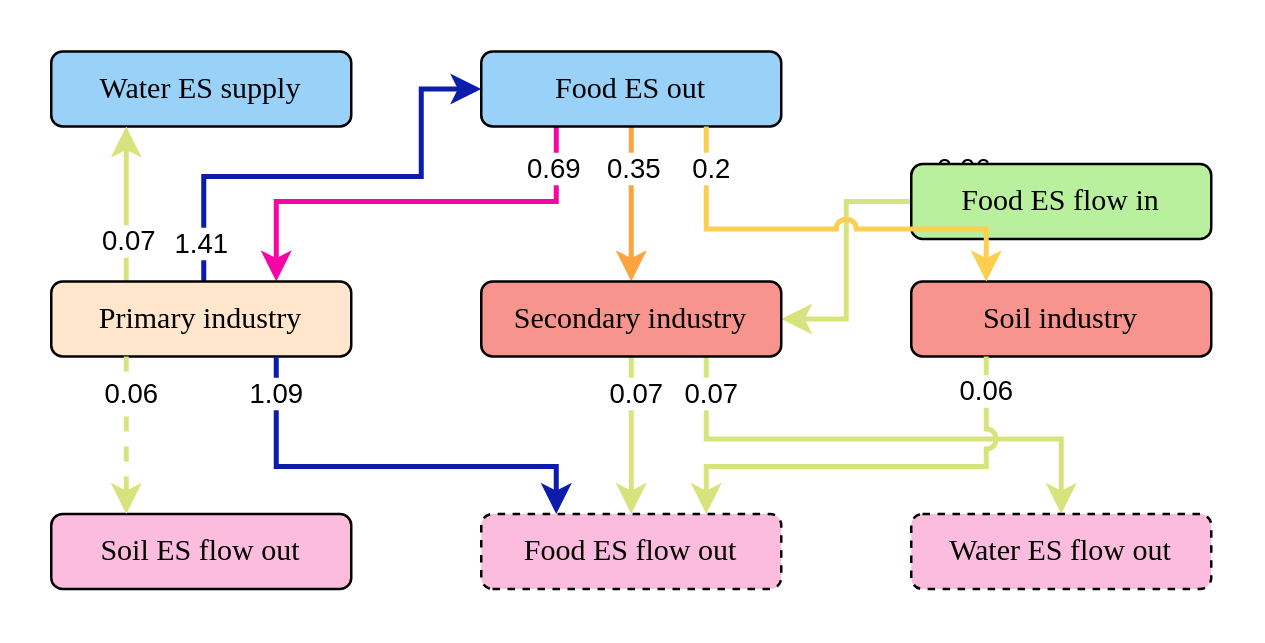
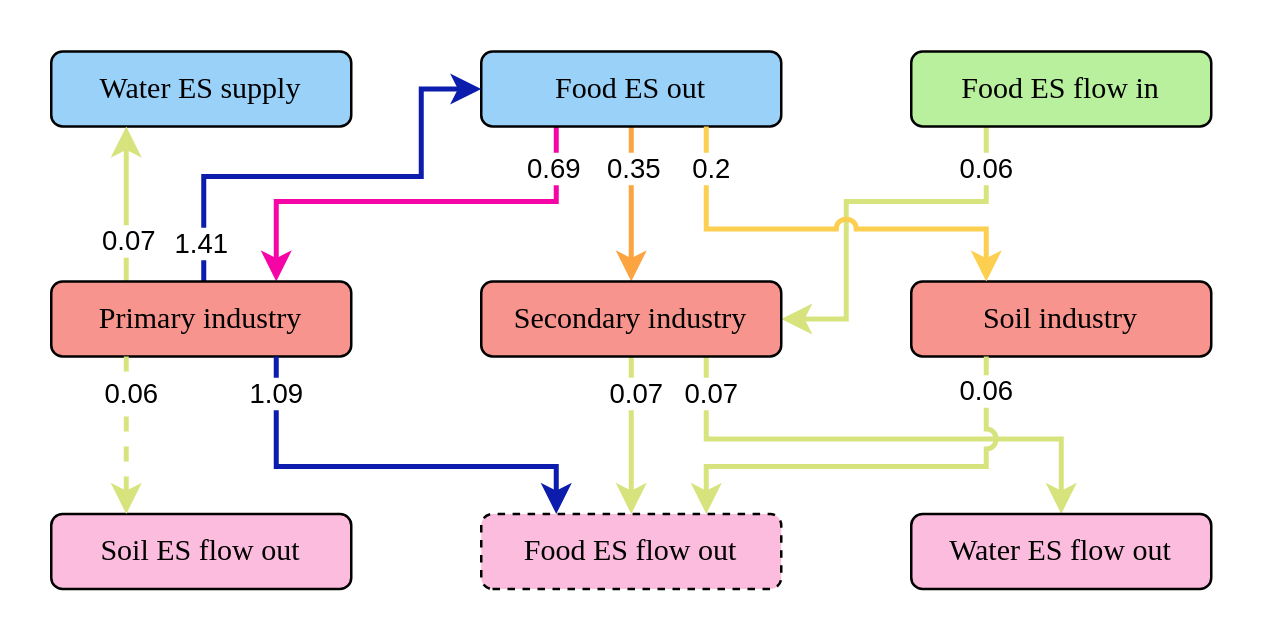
(1061, 201) -> (1061, 89)
(201, 319) -> (201, 319)
(1061, 551) -> (1061, 551)
